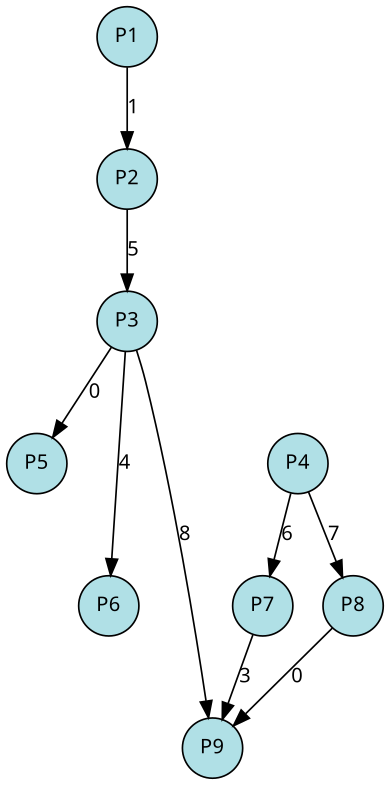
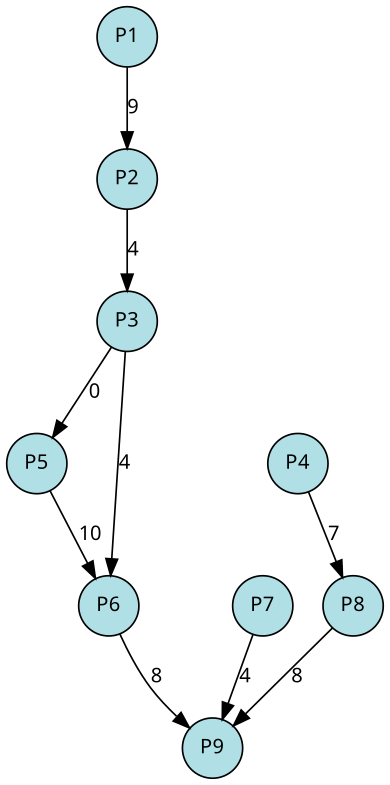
(133, 108) -> (133, 108)
(133, 250) -> (133, 250)
(176, 524) -> (144, 678)
none -> (69, 527)
(282, 527) -> none
(245, 677) -> (245, 677)
(297, 677) -> (297, 677)
